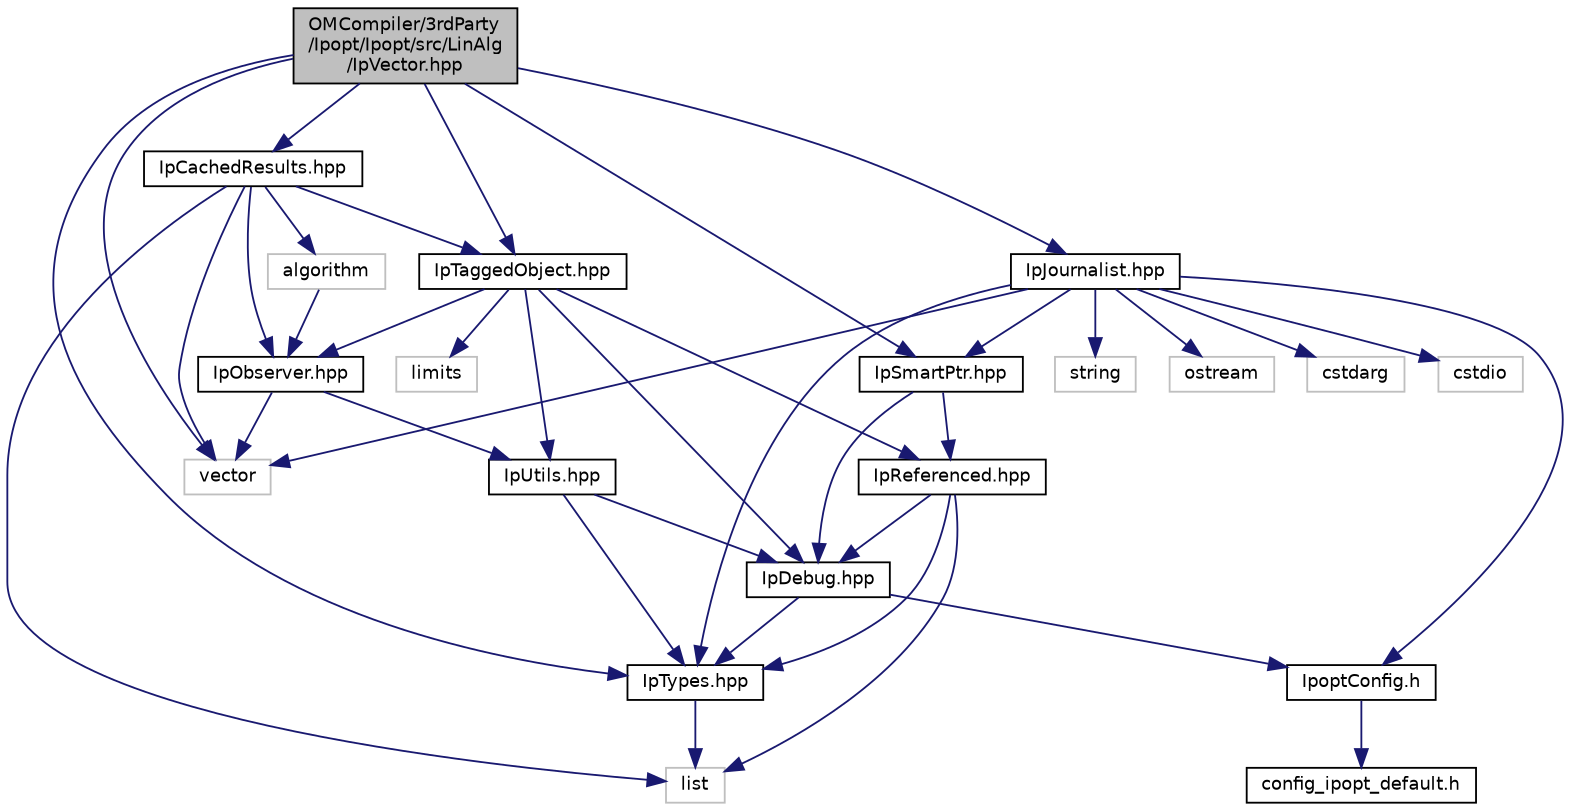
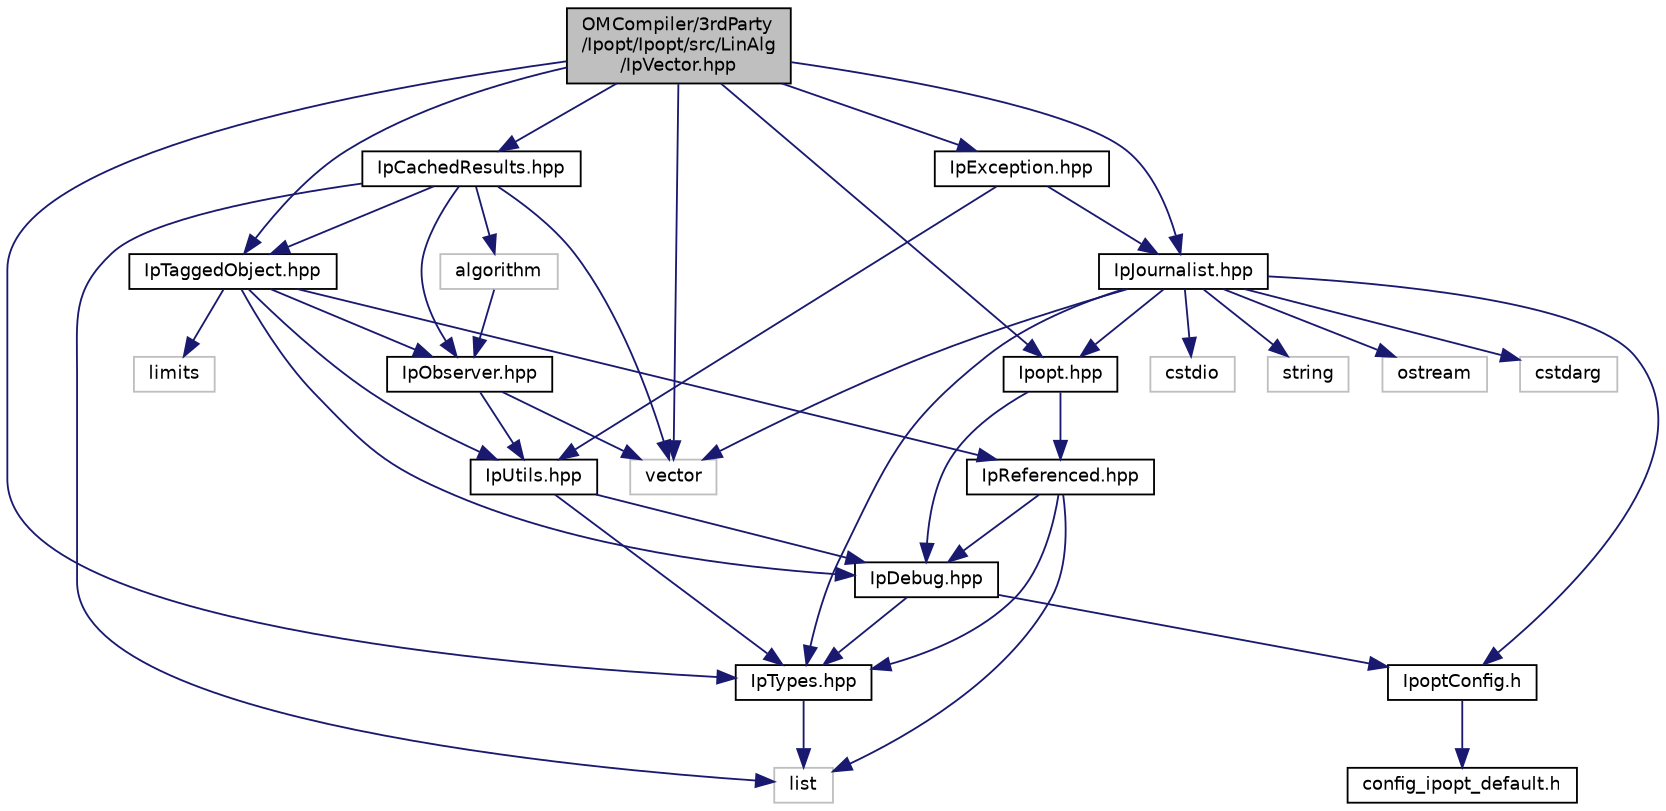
none -> (1022, 169)
(941, 374) -> (1060, 374)
